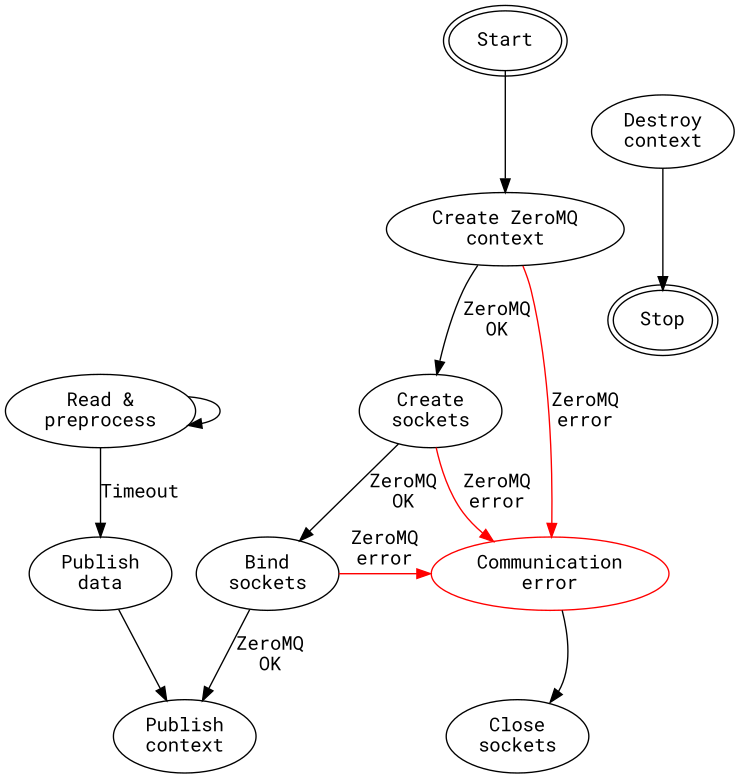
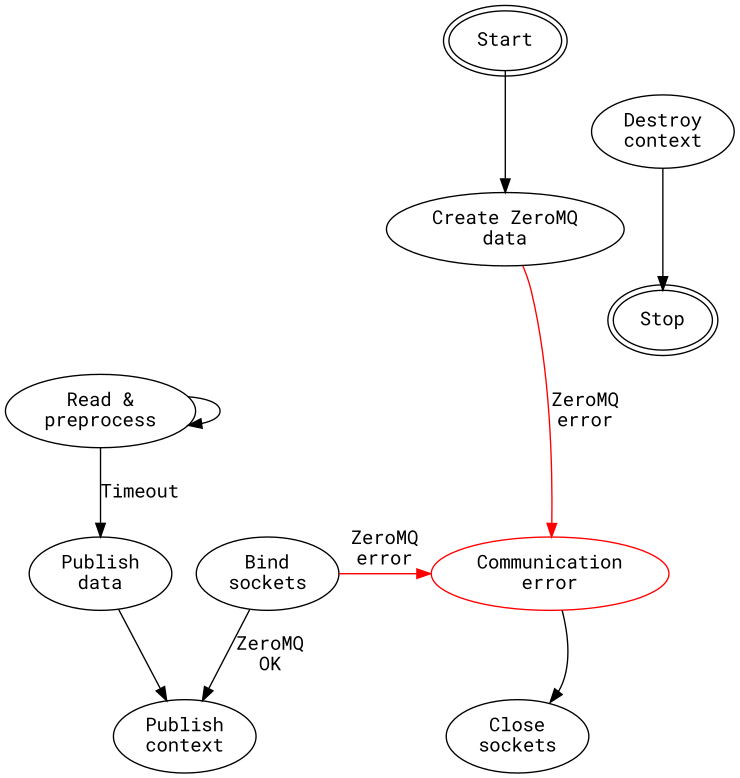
(505, 229) -> (505, 229)
(431, 411) -> none
